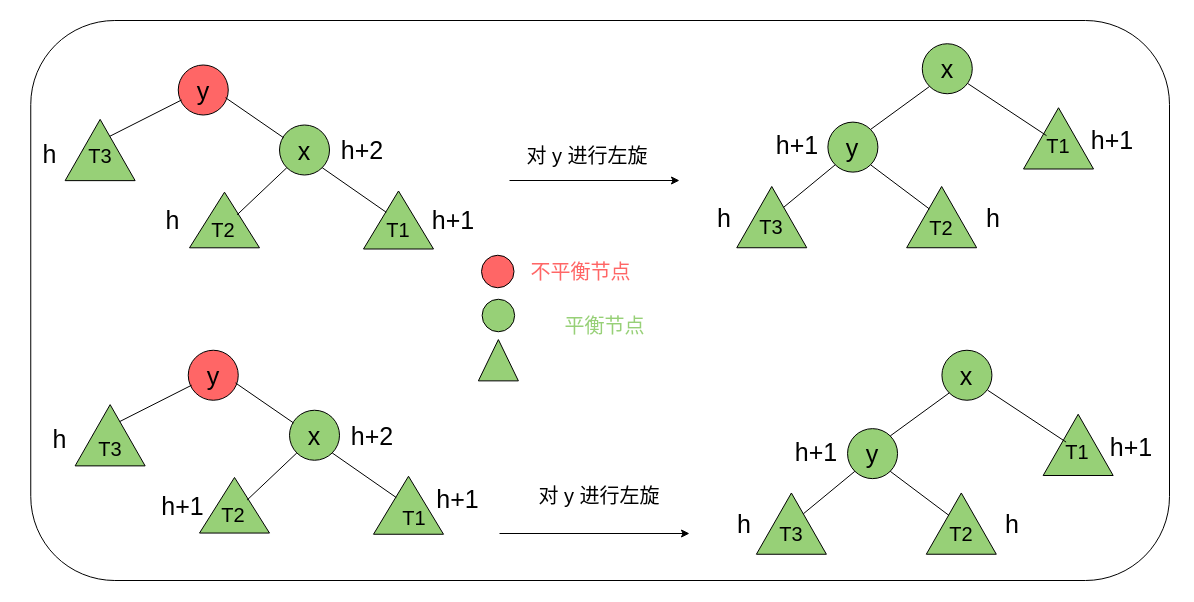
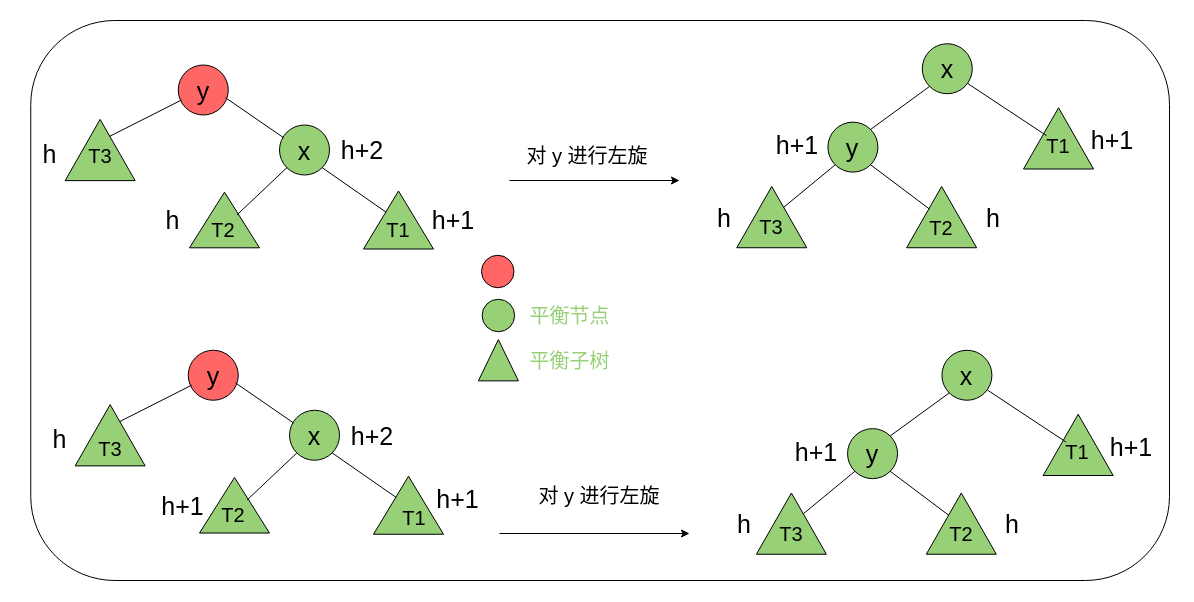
(581, 272) -> none
(605, 326) -> (570, 316)
none -> (570, 360)
